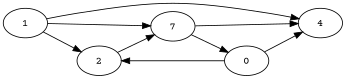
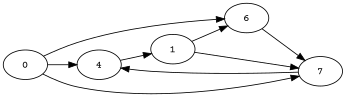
(169, 3) -> (132, 58)
(206, 42) -> (166, 94)
(99, 61) -> (247, 18)
